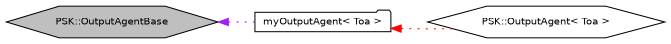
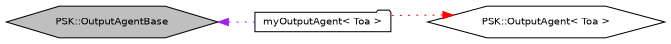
(427, 29) -> (417, 15)
